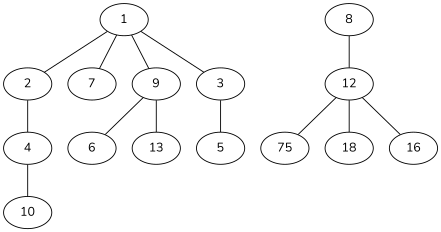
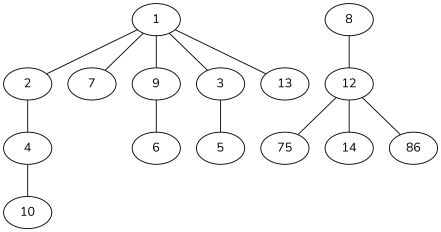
(156, 116) -> (221, 52)
(349, 148) -> (349, 148)
(413, 148) -> (413, 148)
